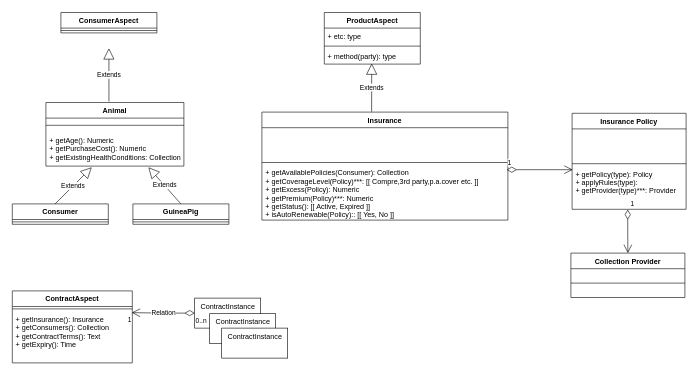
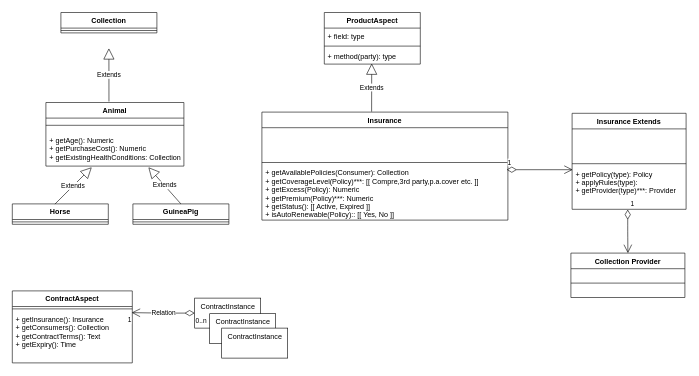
(109, 20) -> (109, 20)
(347, 36) -> (349, 36)
(629, 121) -> (629, 121)
(60, 212) -> (60, 212)
